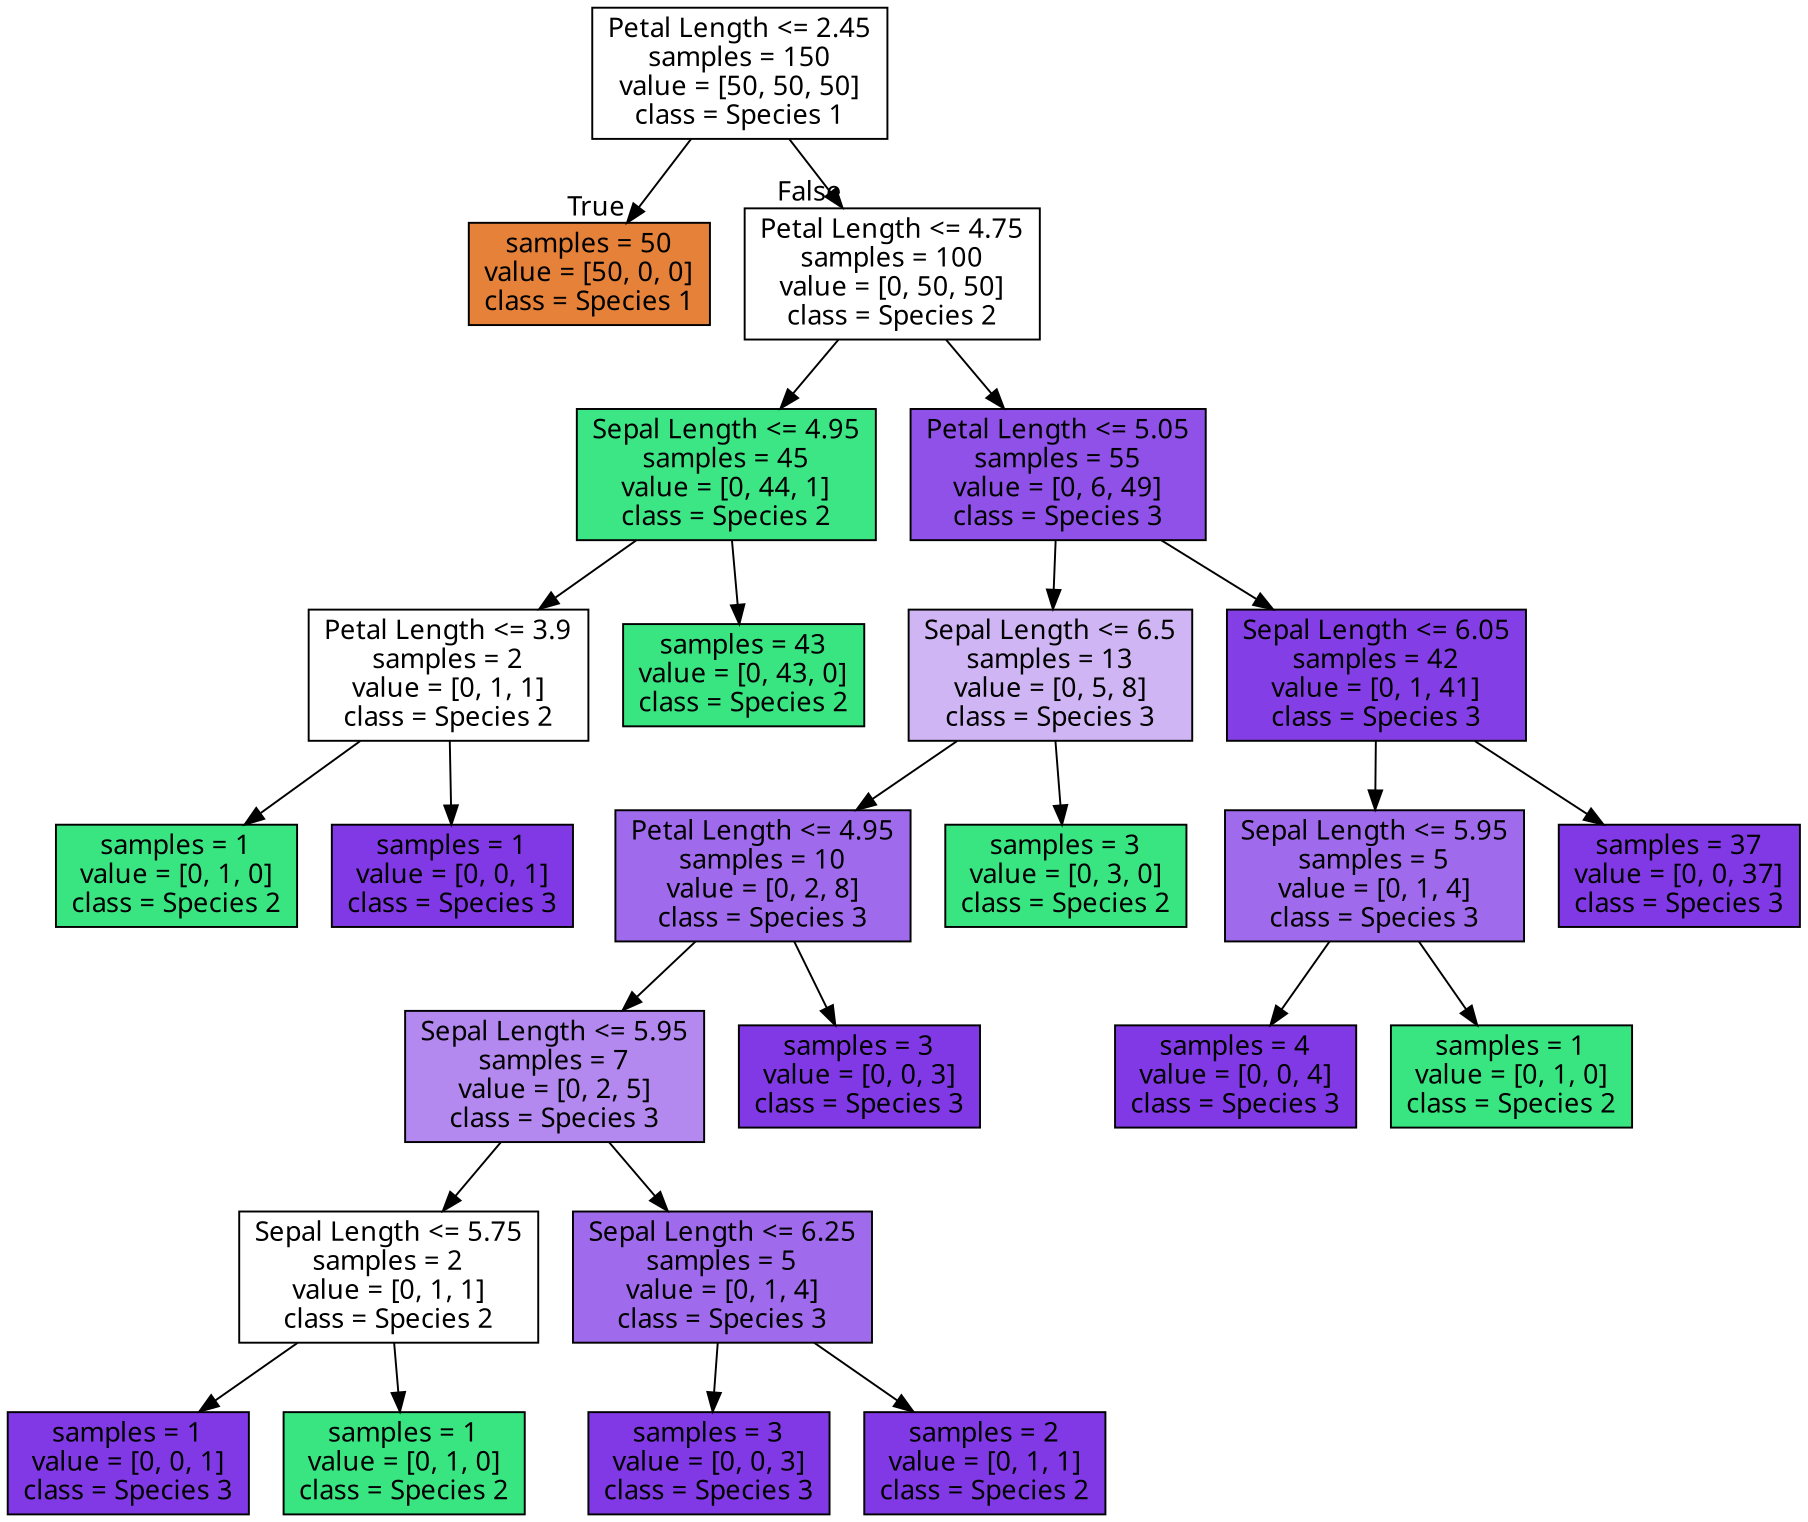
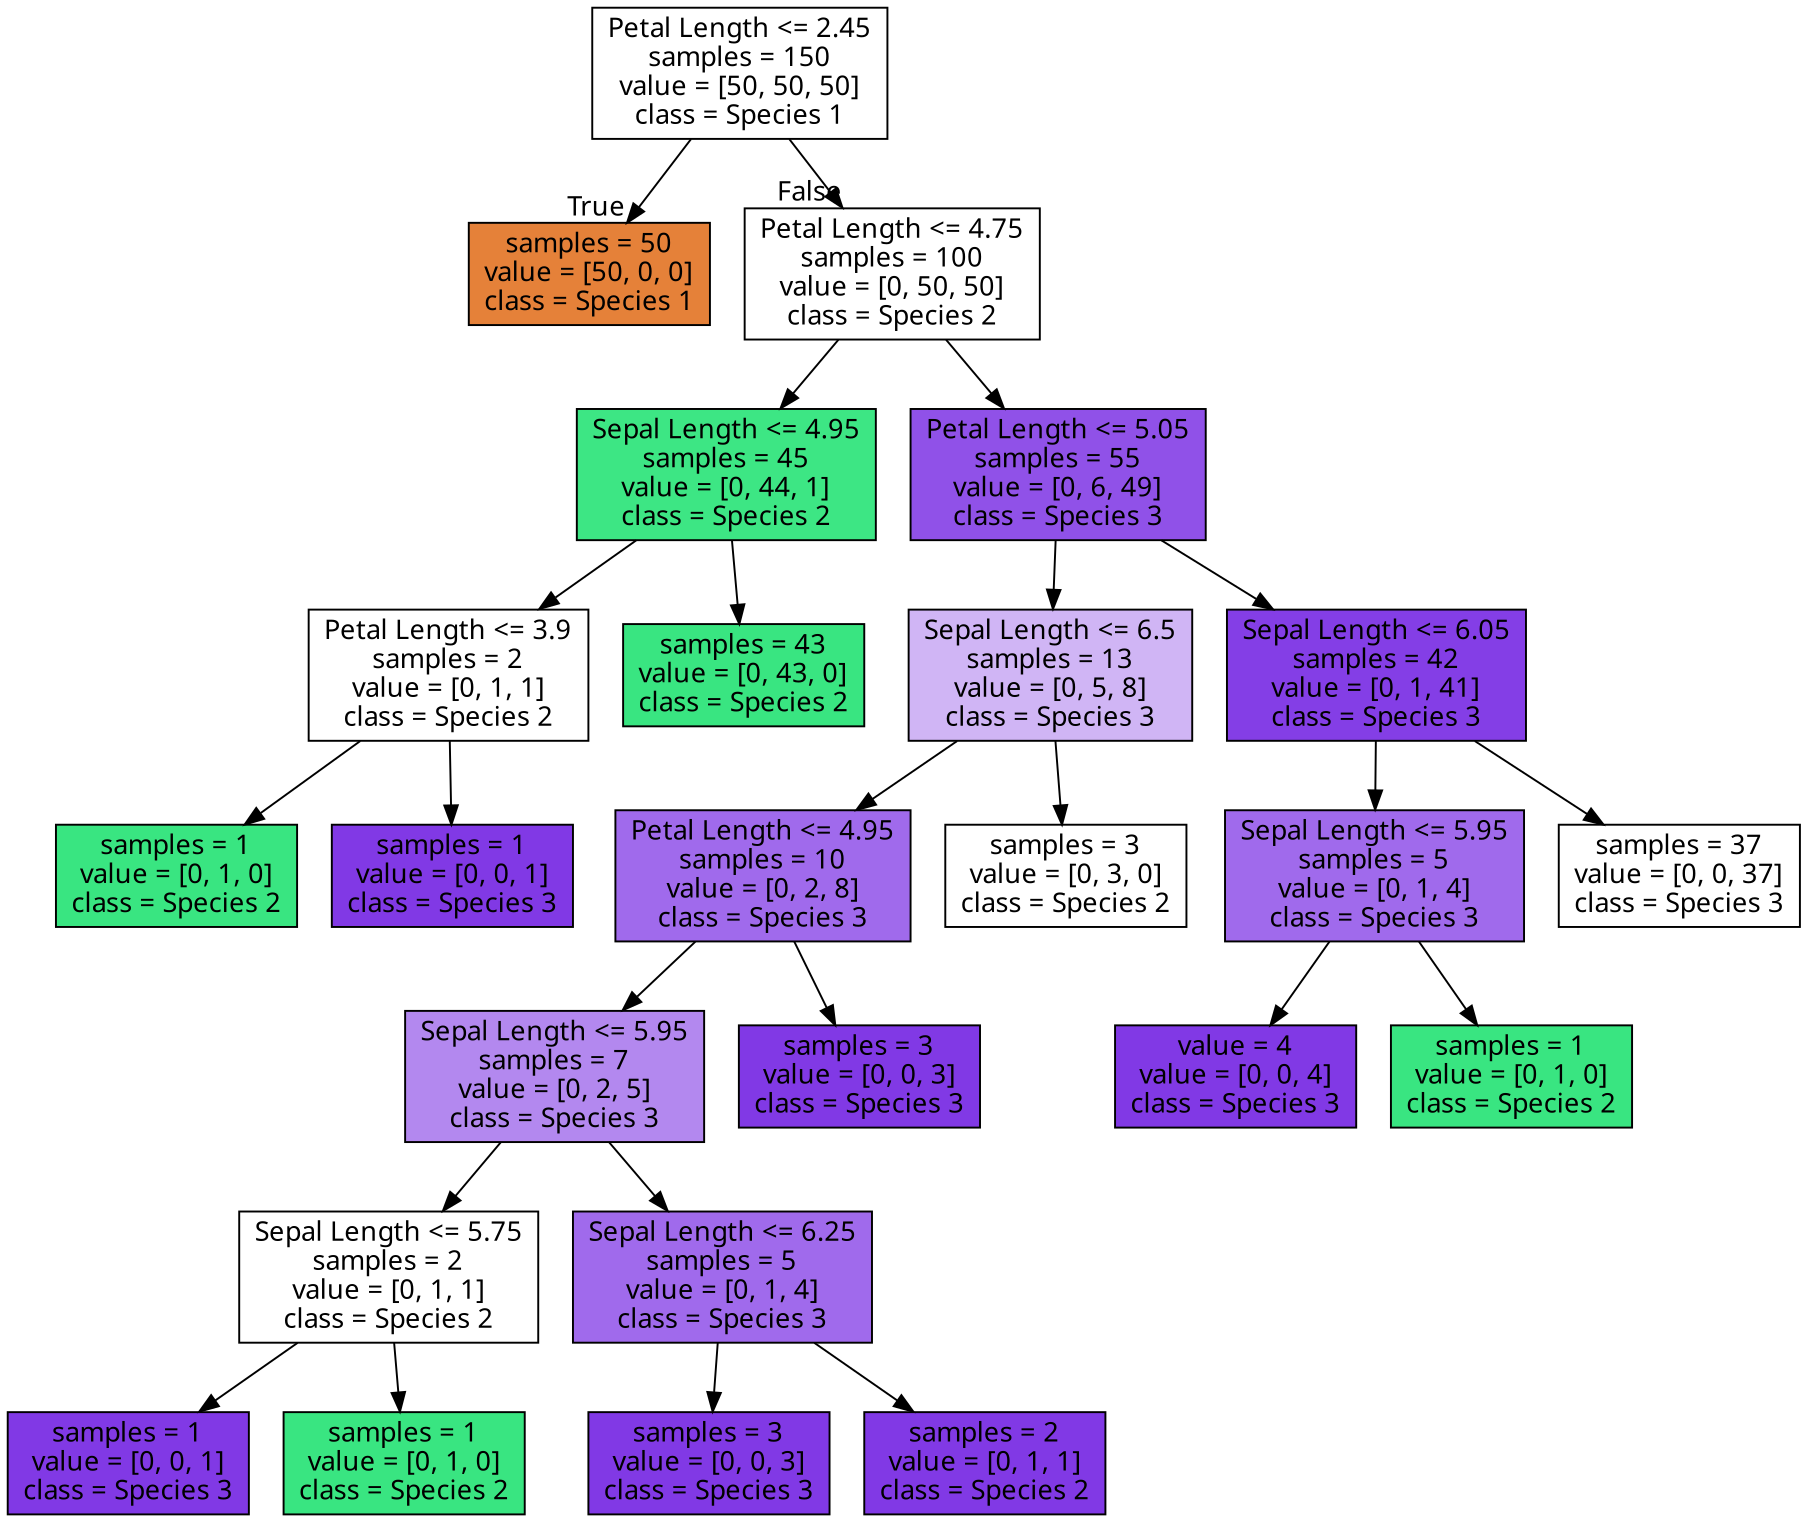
(1066, 876) -> (1066, 876)
(1679, 876) -> (1679, 876)
(1236, 1076) -> (1236, 1076)
